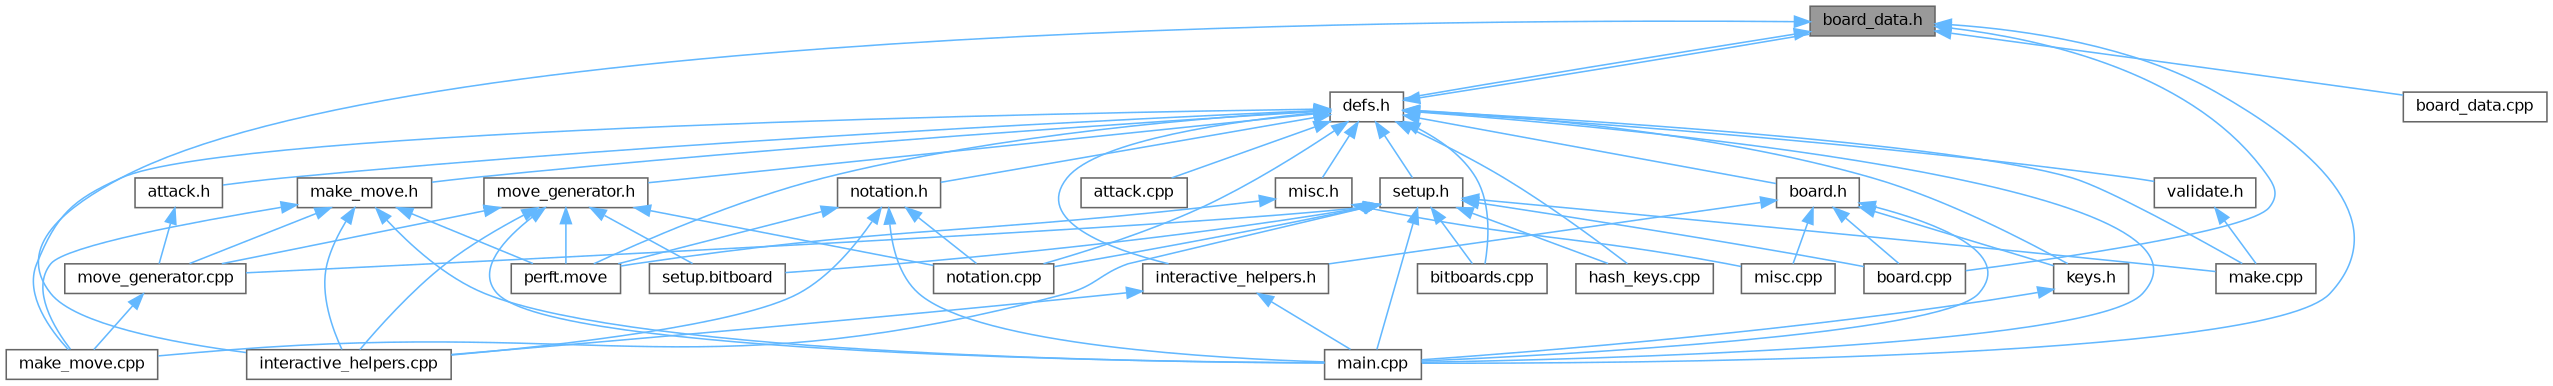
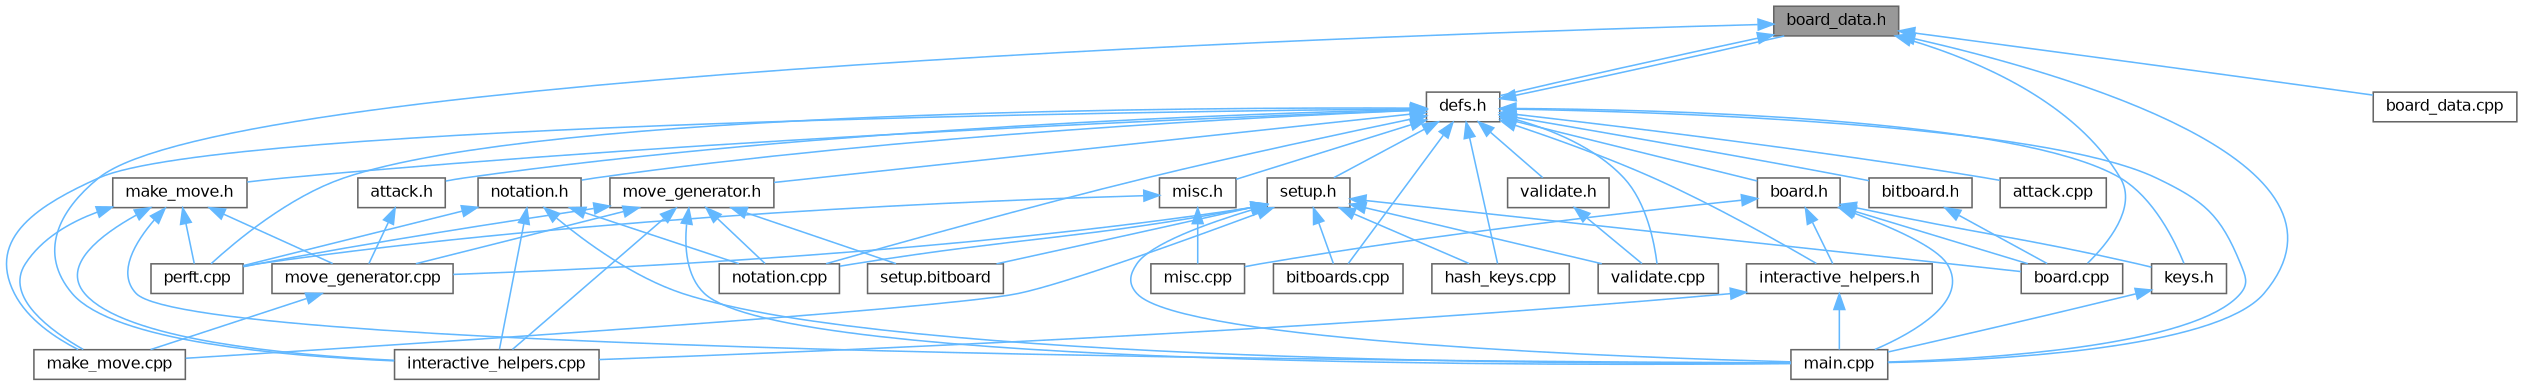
none -> (1920, 193)
(566, 279) -> (197, 279)
(2266, 279) -> (1658, 279)
